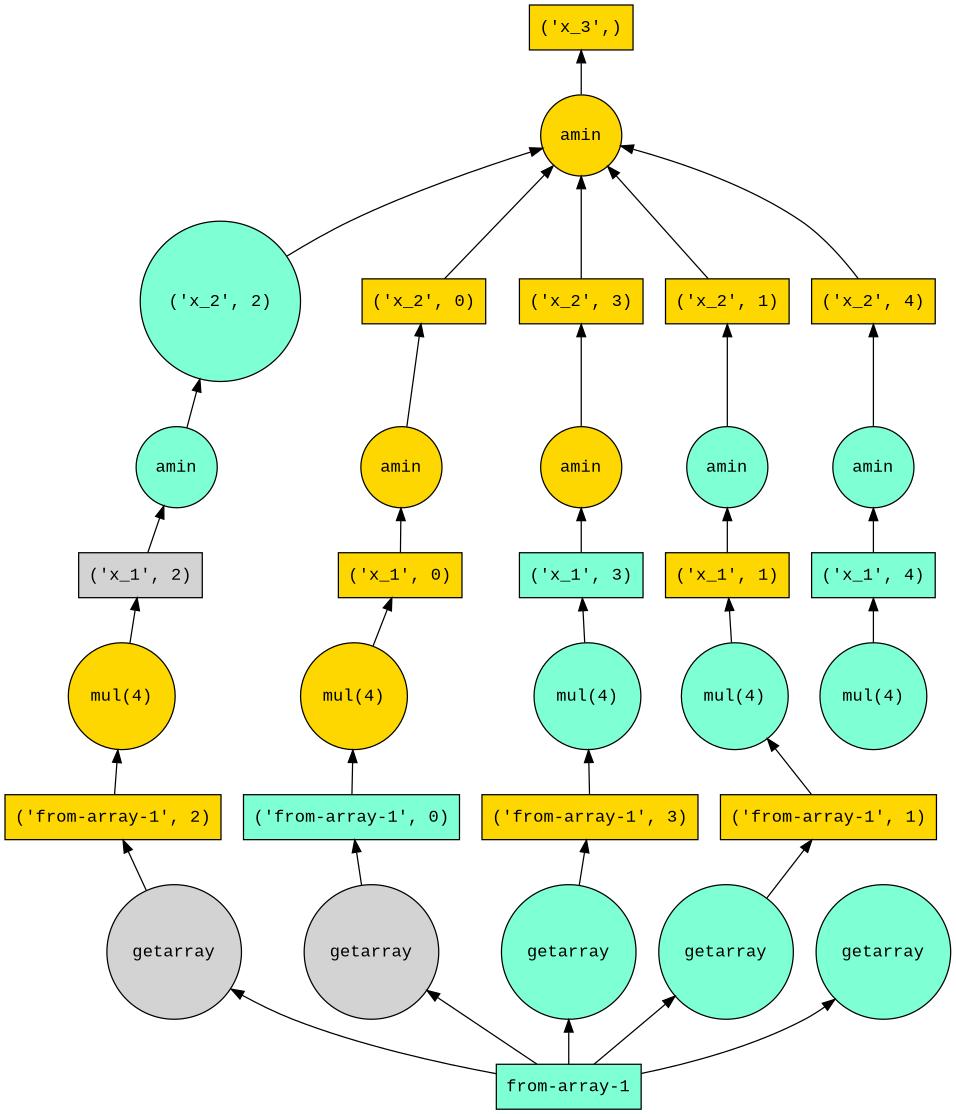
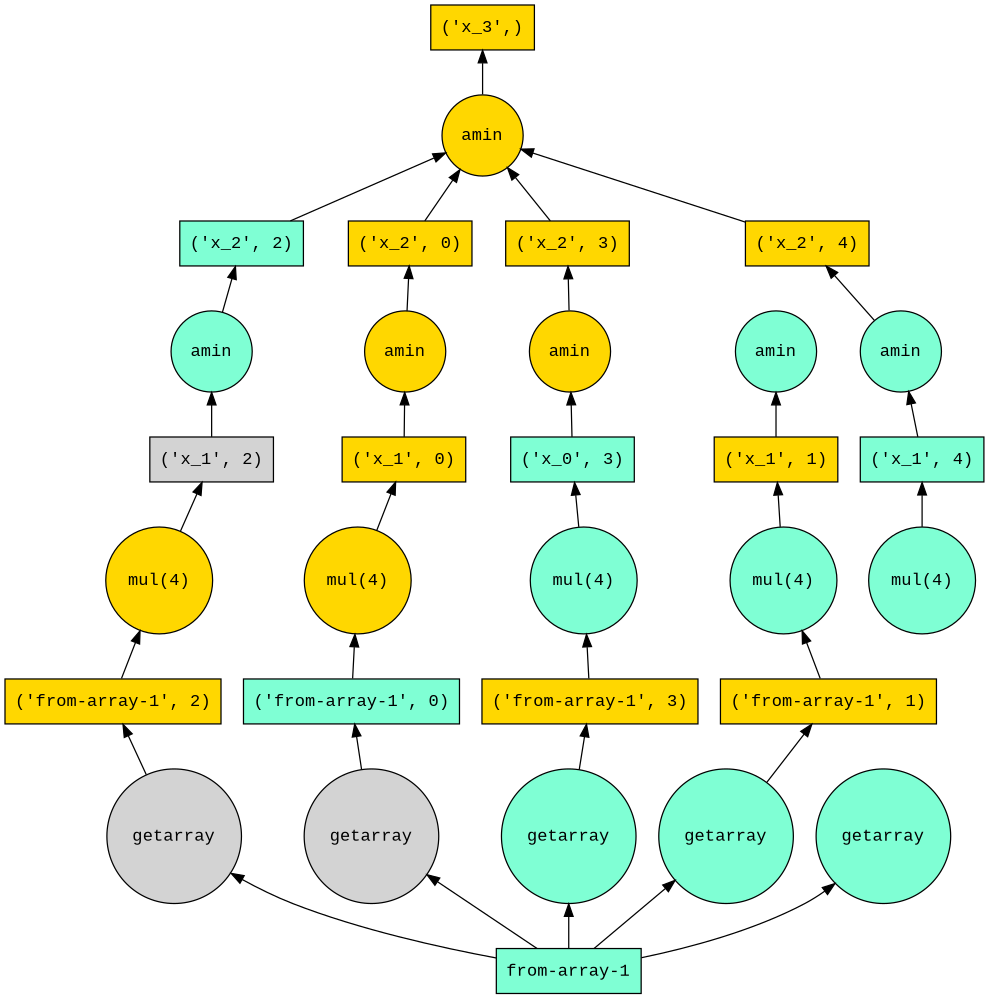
(220, 301) -> (242, 243)
(727, 301) -> none
(581, 575) -> (572, 459)
